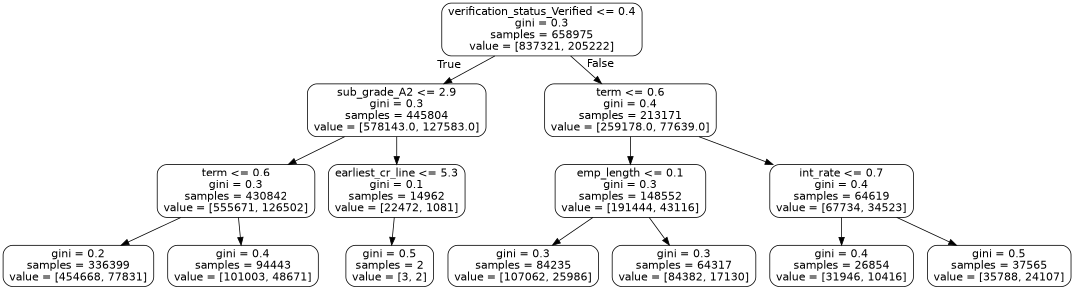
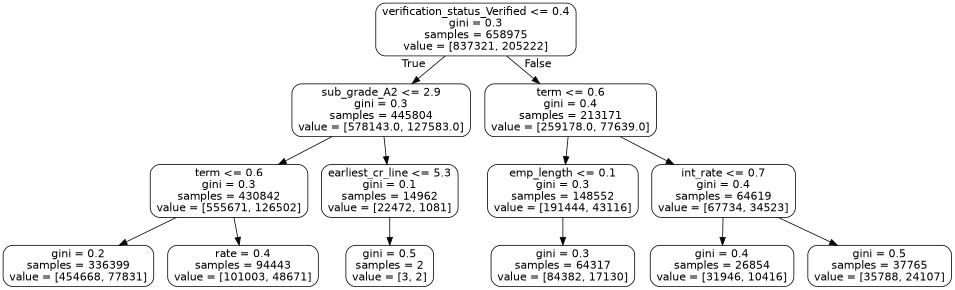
(243, 266) -> (243, 266)
(523, 266) -> none
(999, 266) -> (880, 266)
